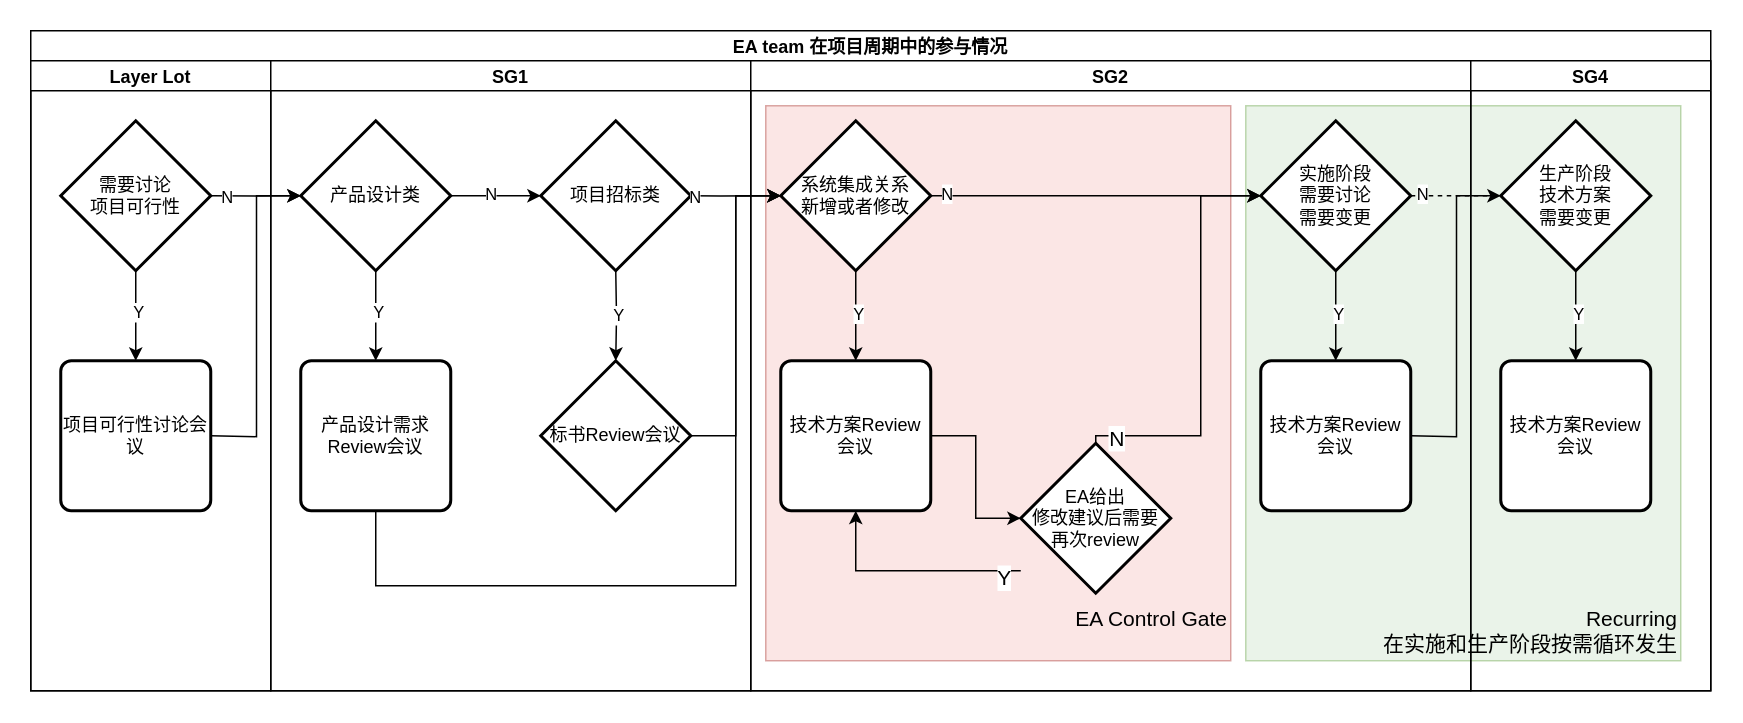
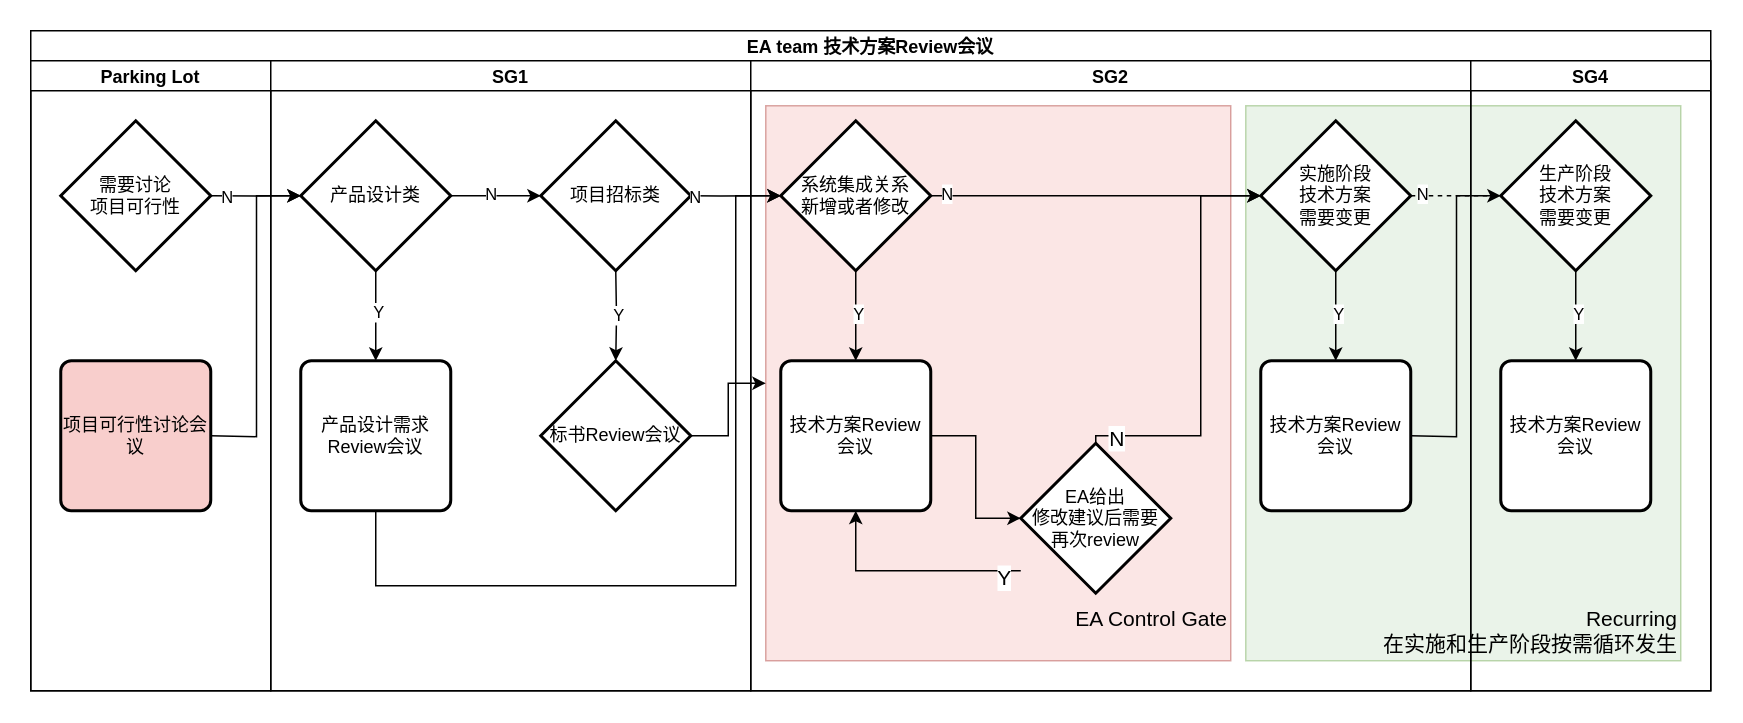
(870, 47) -> (870, 47)
(150, 77) -> (150, 77)
(1336, 196) -> (1336, 196)
(136, 311) -> none
(136, 436) -> (136, 436)
(728, 436) -> (728, 397)
